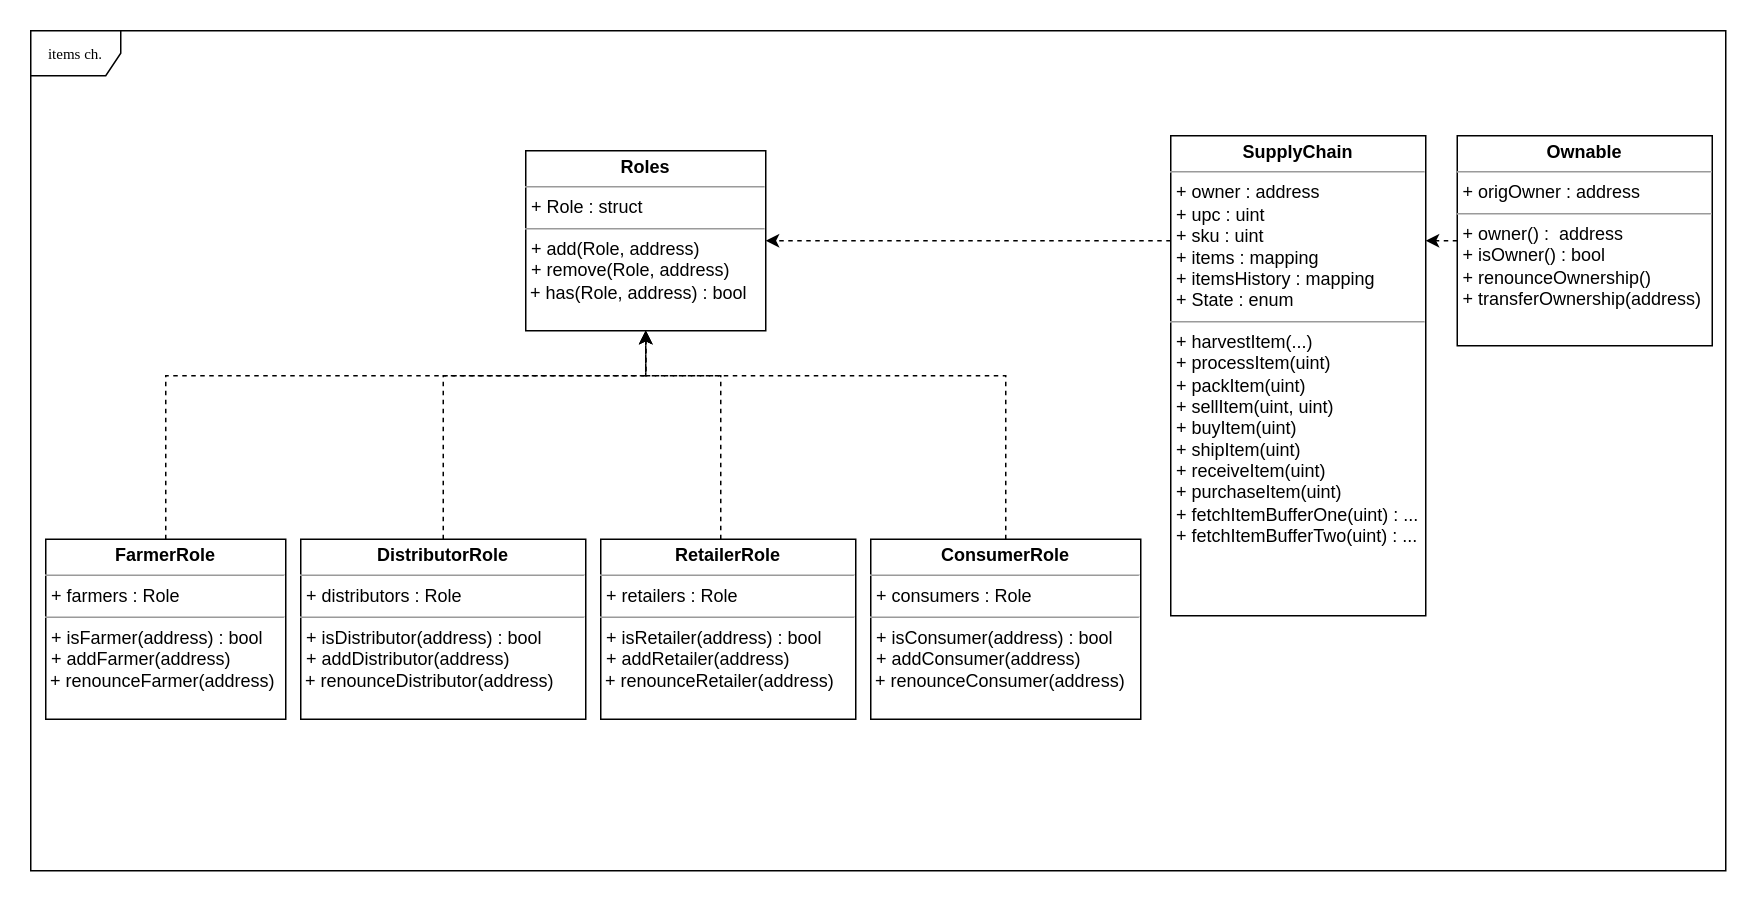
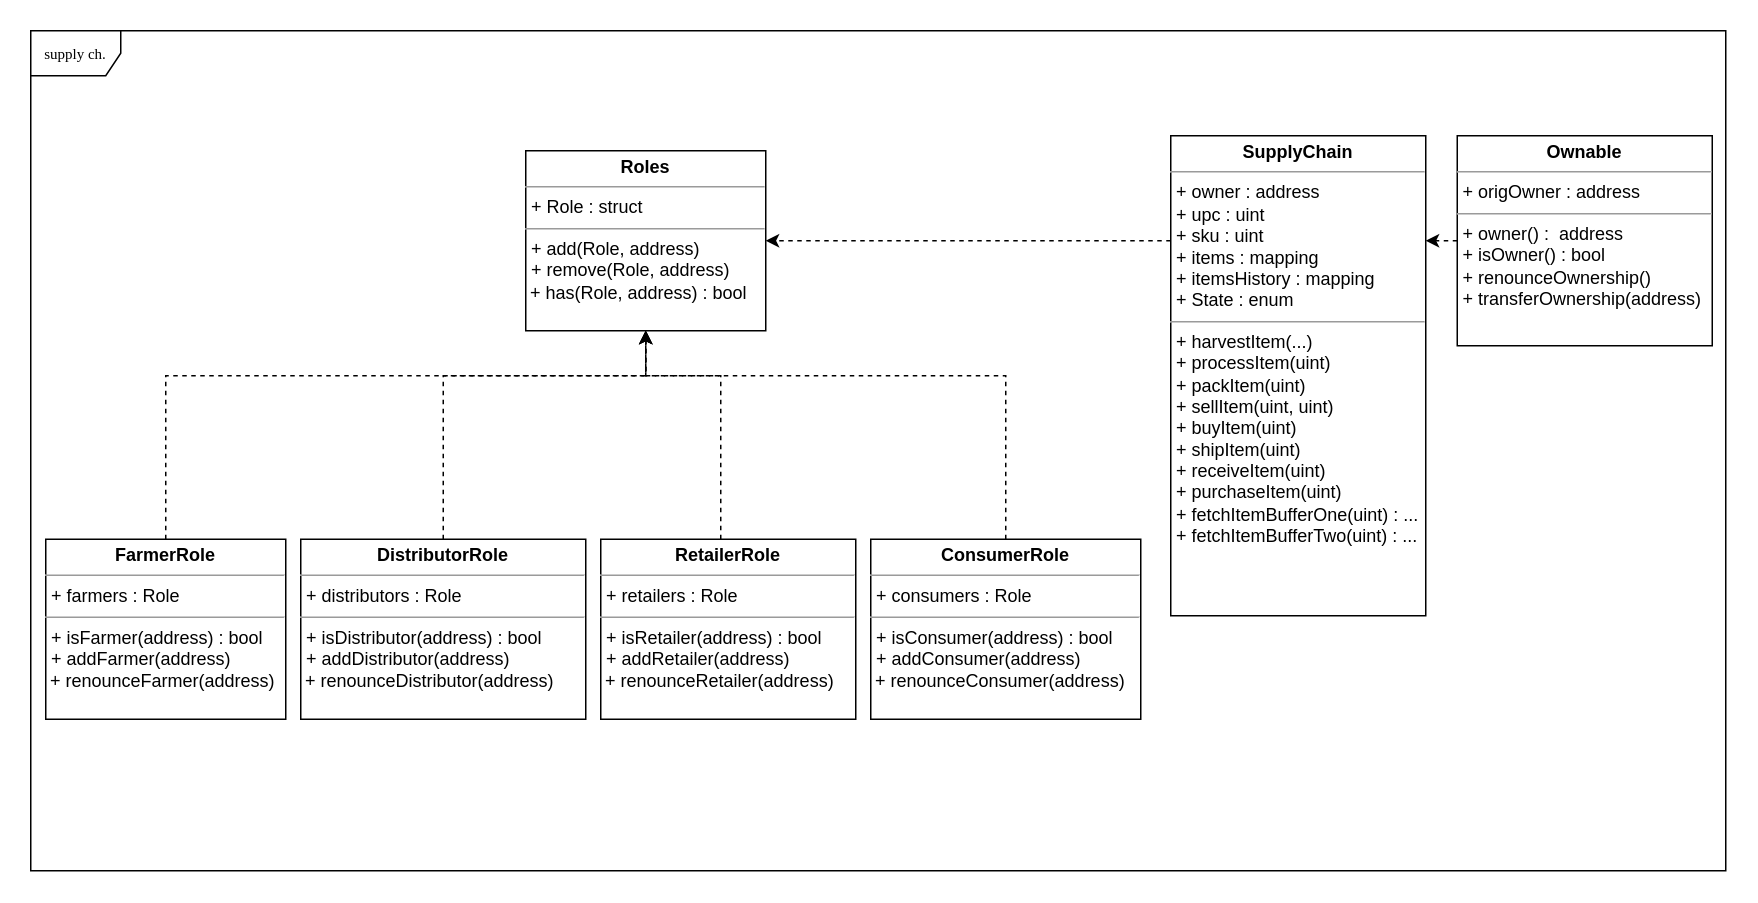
(76, 53) -> (76, 53)
